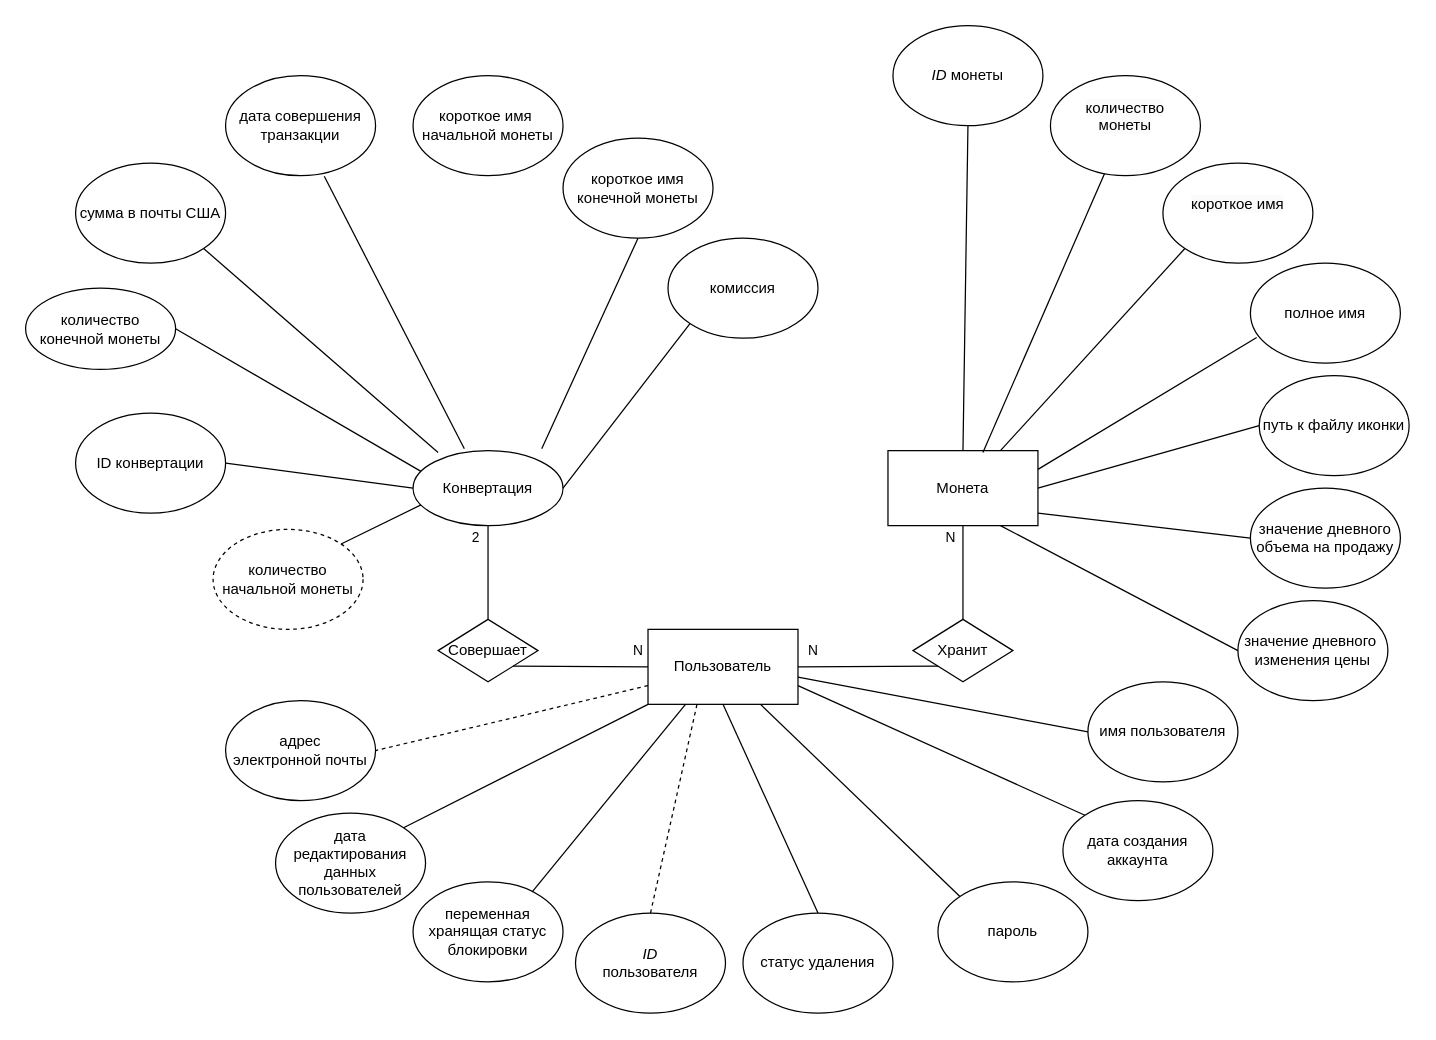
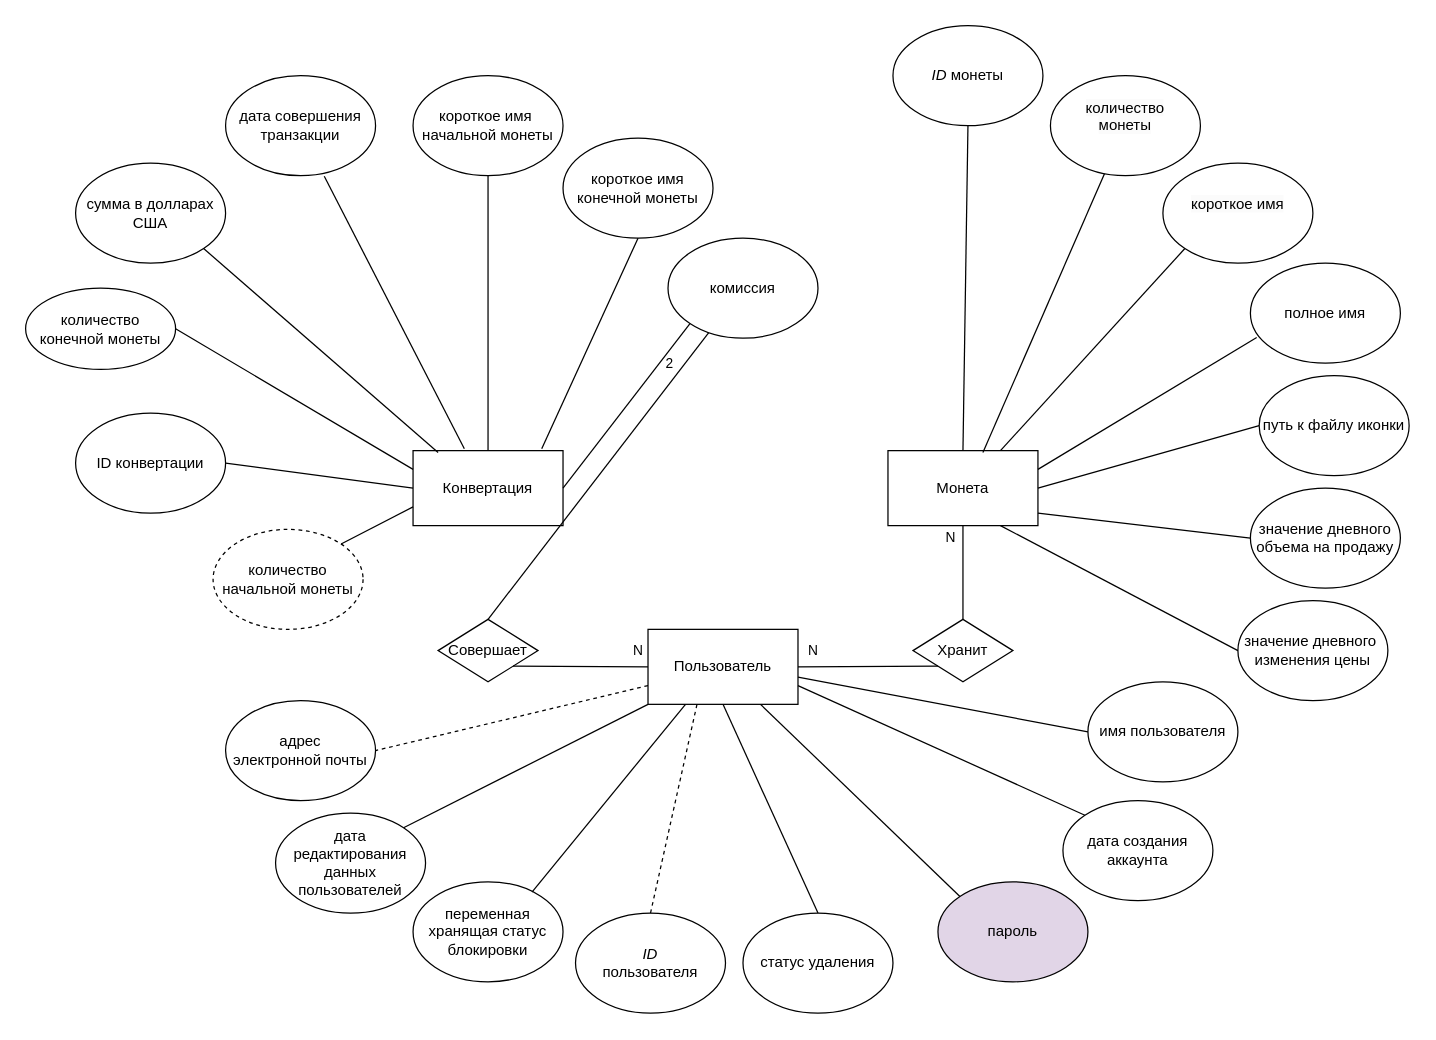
(151, 213) -> (151, 213)
none -> (488, 314)
(488, 488) -> (488, 488)
(488, 573) -> (598, 476)
(1013, 932) -> (1013, 932)
